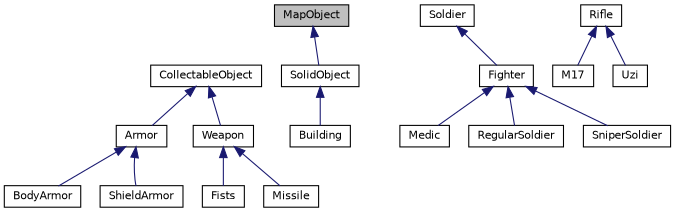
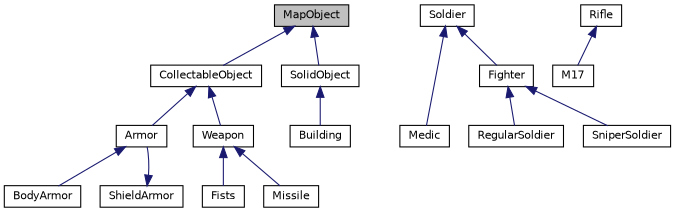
none -> (254, 48)
(630, 76) -> none
(461, 109) -> (435, 81)
(134, 172) -> (149, 161)
